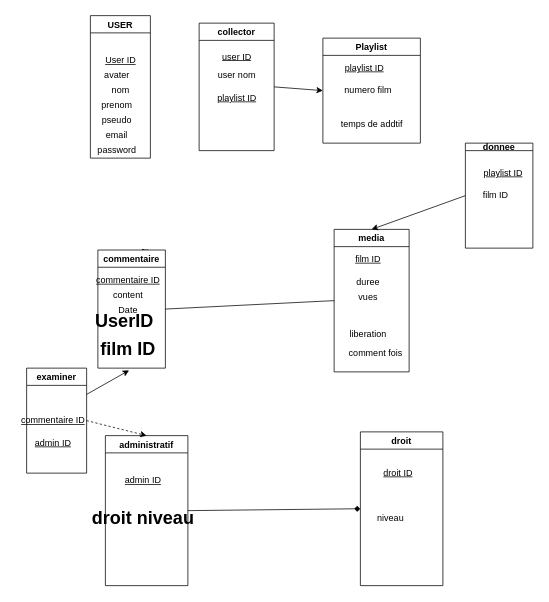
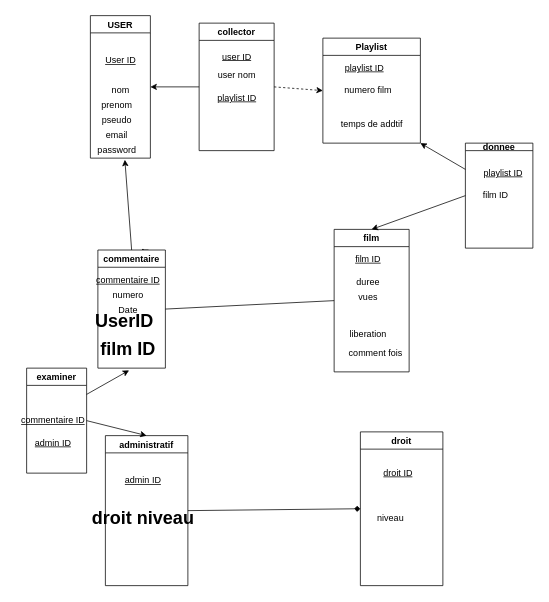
(117, 75) -> none
none -> (157, 87)
(295, 88) -> (295, 88)
none -> (444, 156)
none -> (128, 208)
(371, 238) -> (371, 238)
(128, 295) -> (128, 295)
(114, 427) -> (114, 427)
